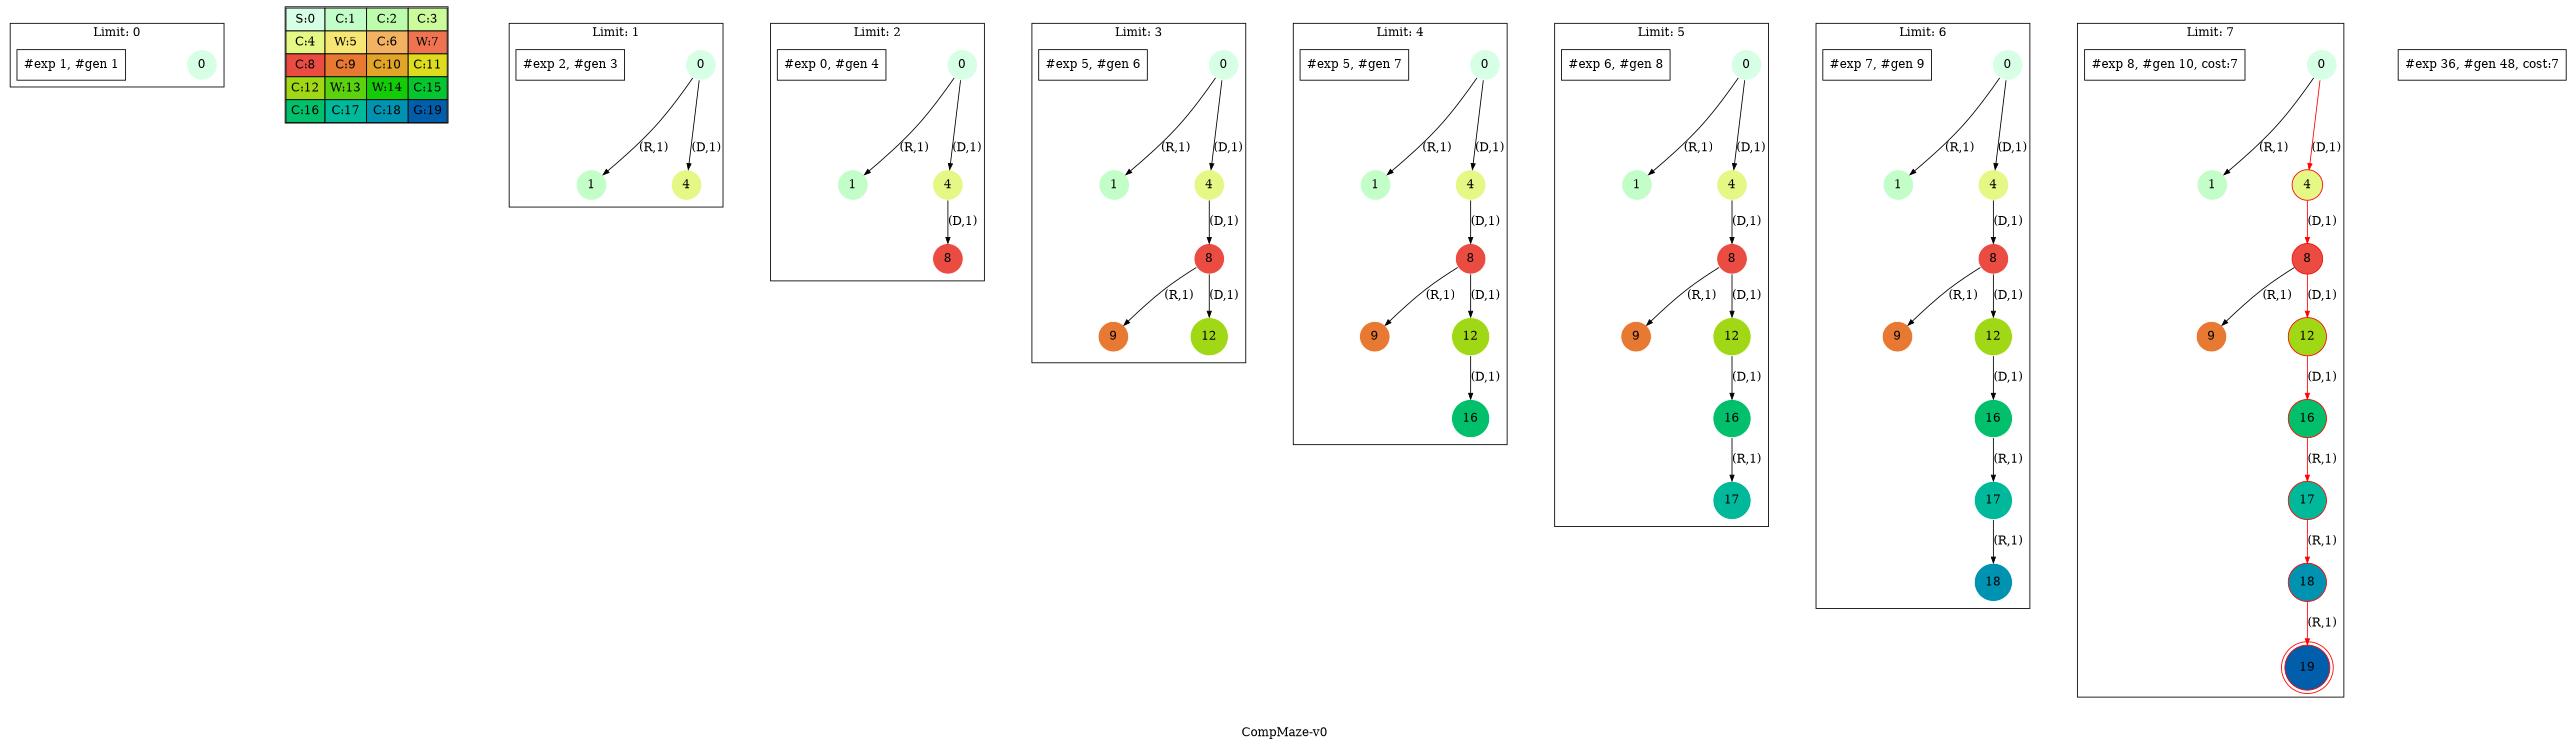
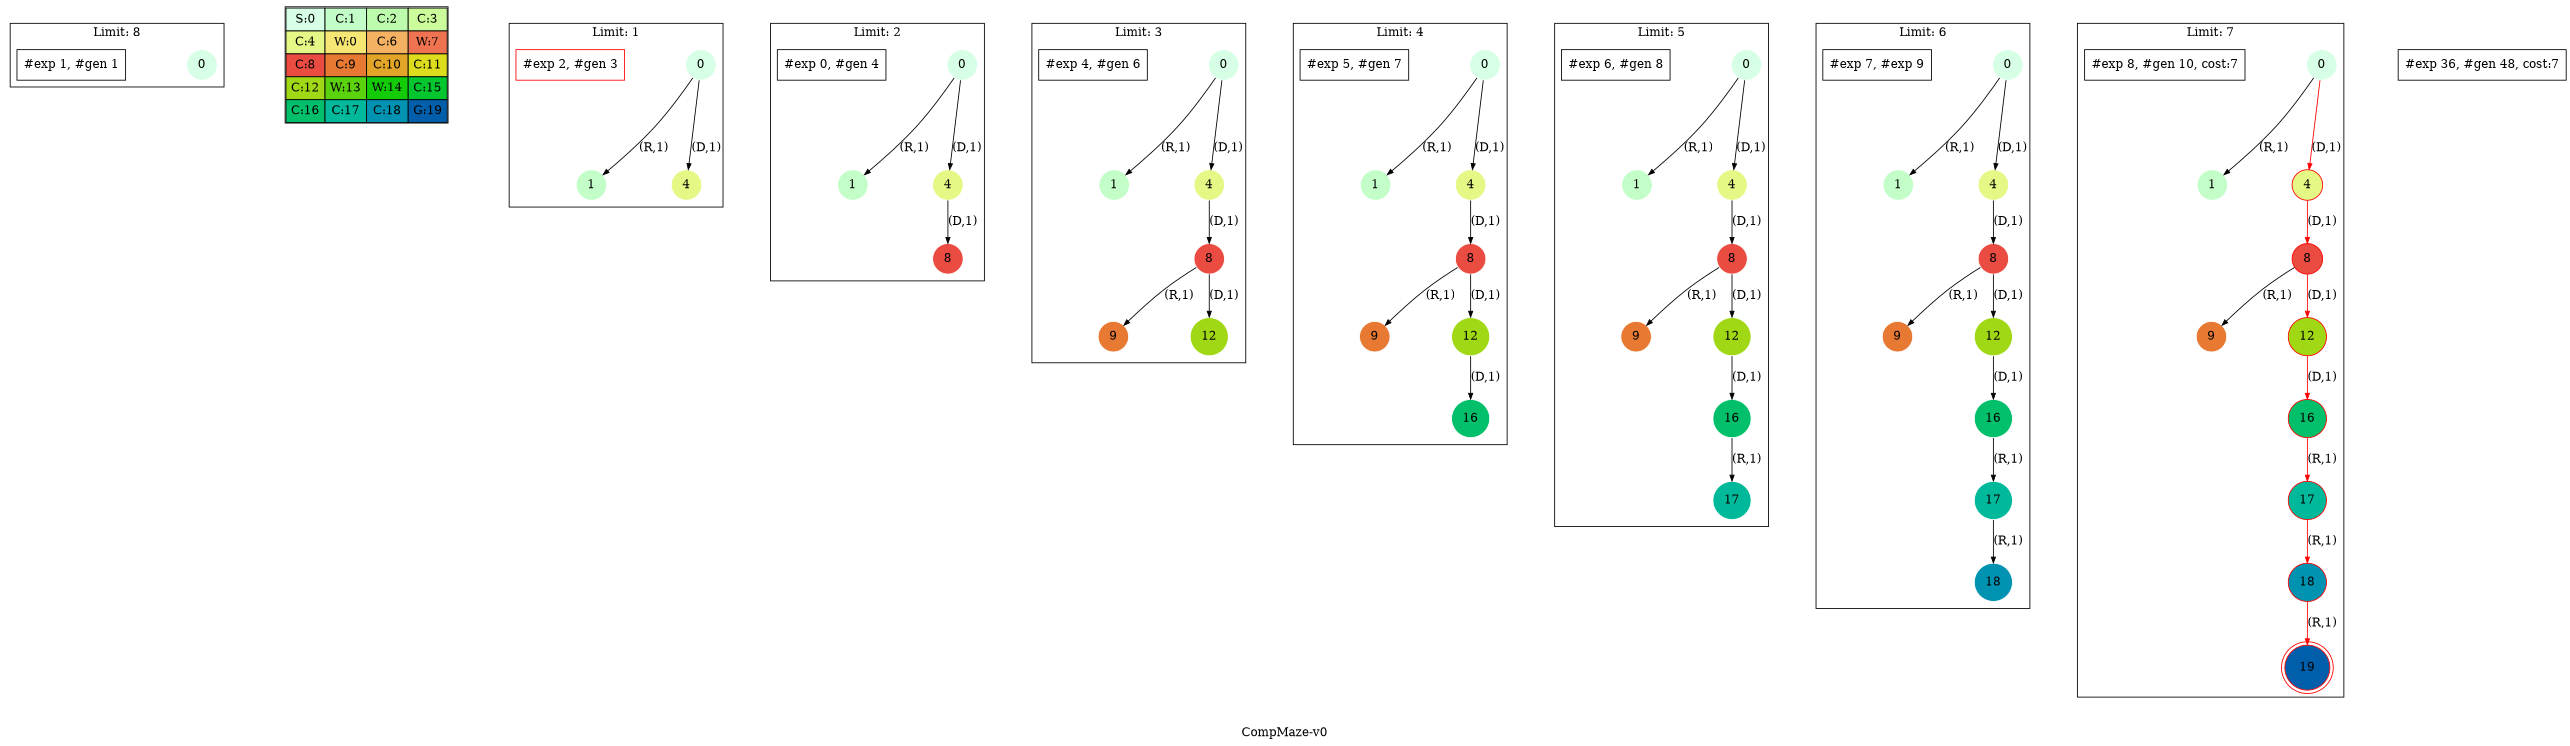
(117, 33) -> (117, 33)
(346, 42) -> (346, 42)
(570, 65) -> (570, 65)
(1093, 65) -> (1093, 65)
(1877, 65) -> (1877, 65)
